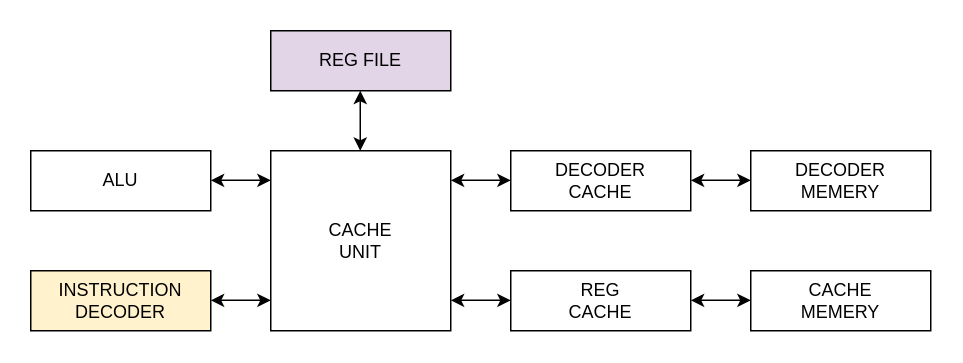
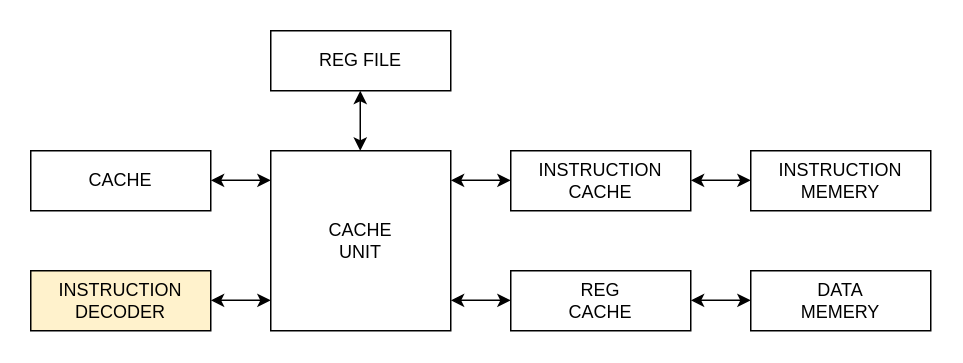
(361, 61) -> (361, 61)
(121, 181) -> (121, 181)
(601, 181) -> (601, 181)
(841, 181) -> (841, 181)
(841, 301) -> (841, 301)
